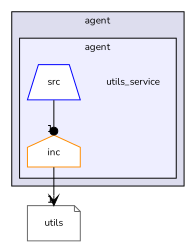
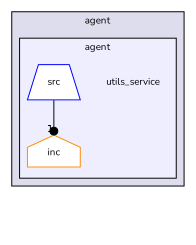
(54, 223) -> none
